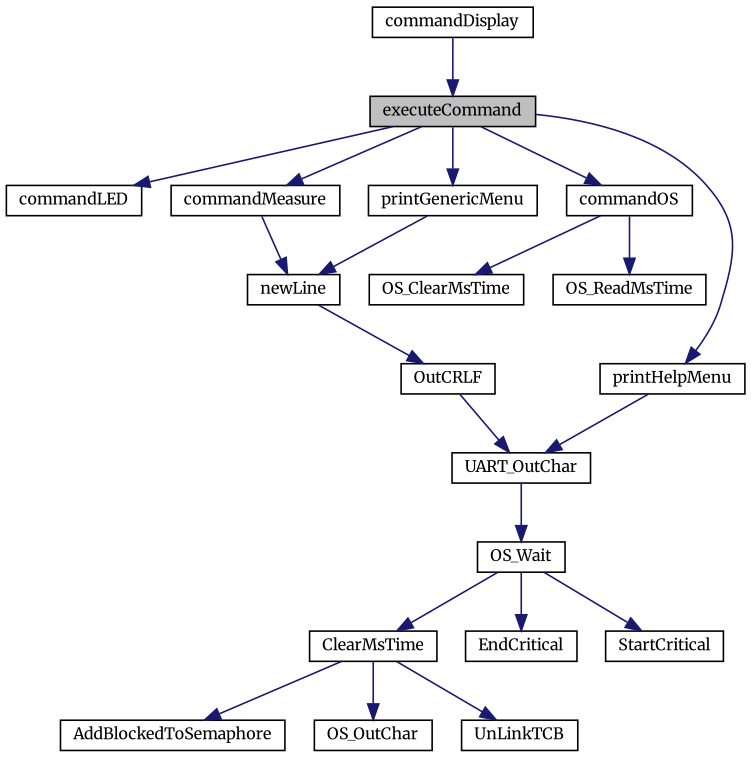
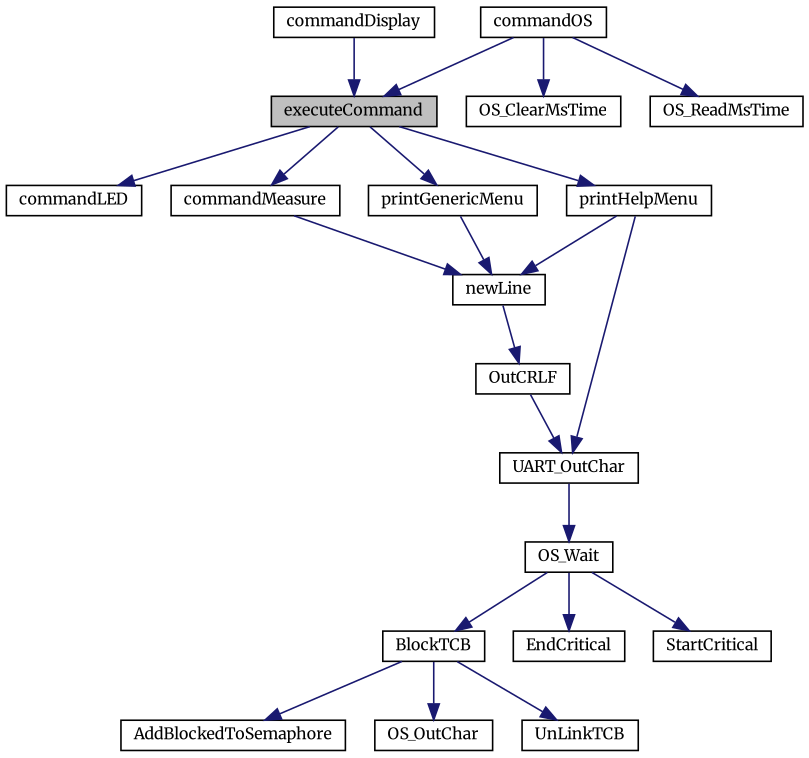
(534, 152) -> (456, 64)
none -> (576, 241)
(373, 646) -> (434, 646)
